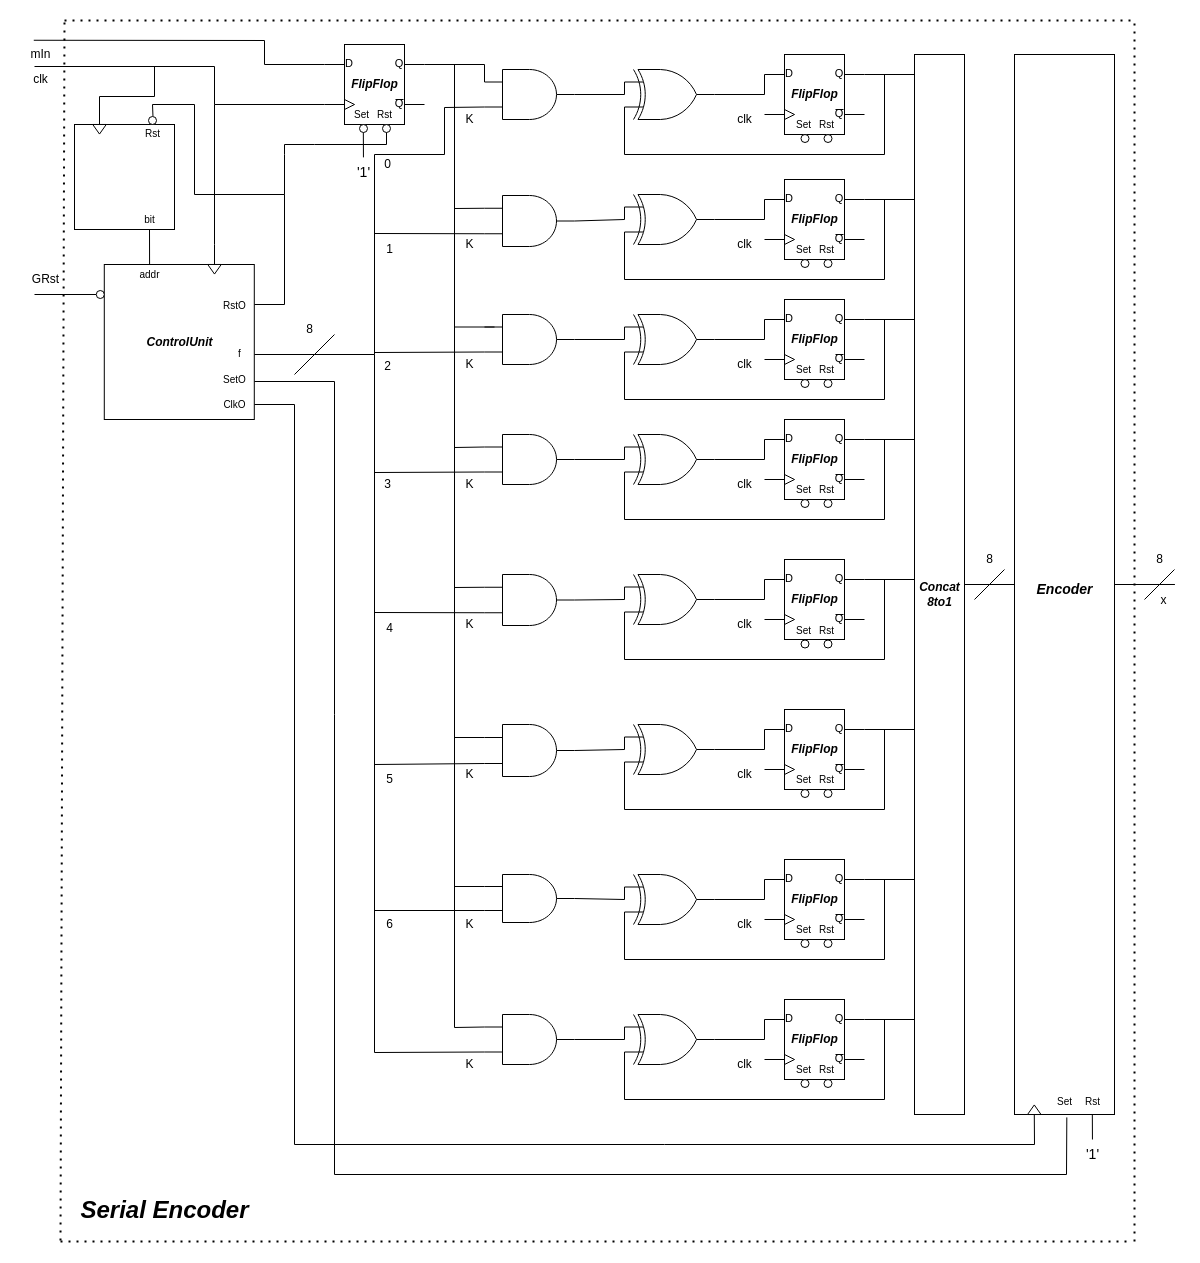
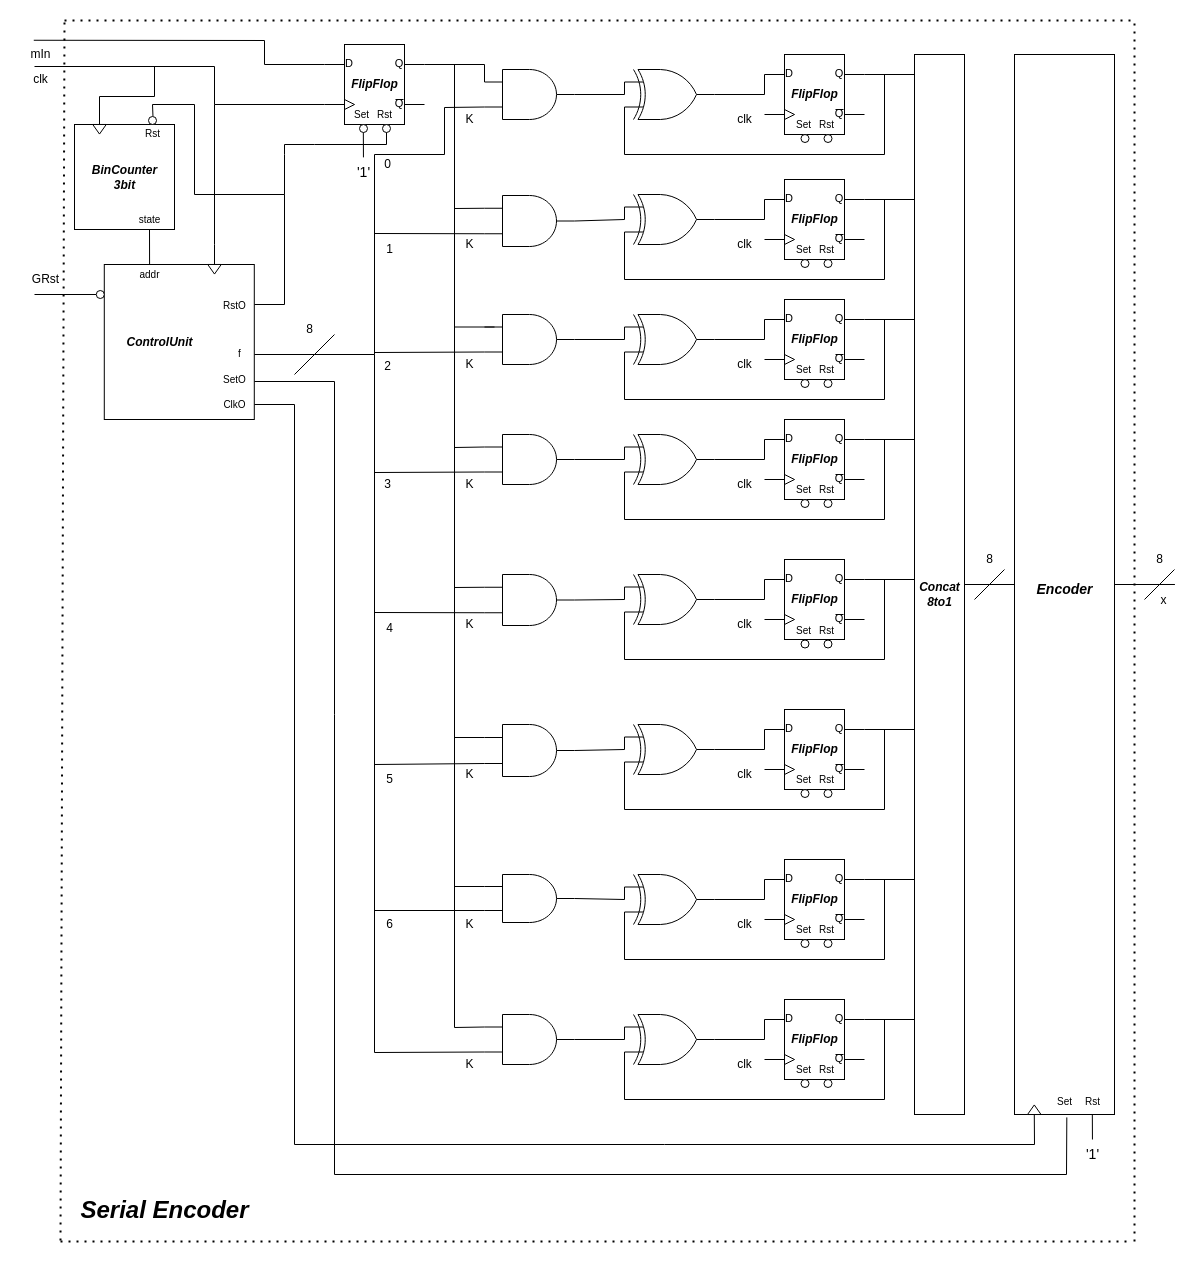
none -> (125, 177)
(150, 220) -> (150, 220)
(179, 342) -> (159, 342)
